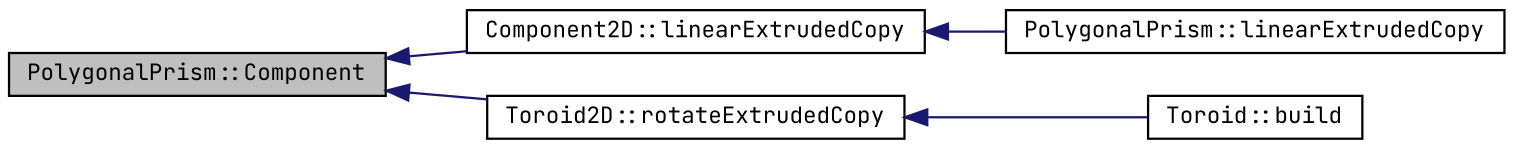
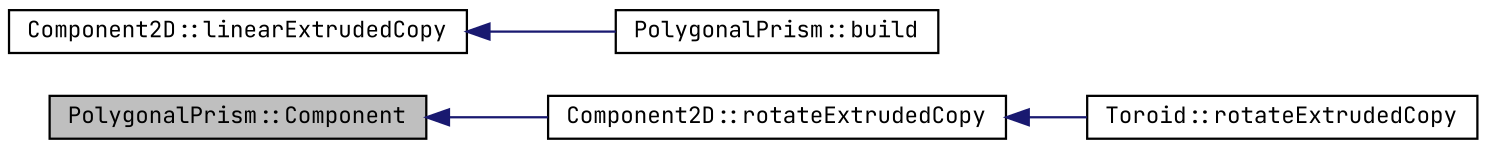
(1255, 32) -> (777, 32)
(438, 54) -> none
(696, 117) -> (777, 117)
(1255, 117) -> (1282, 117)
